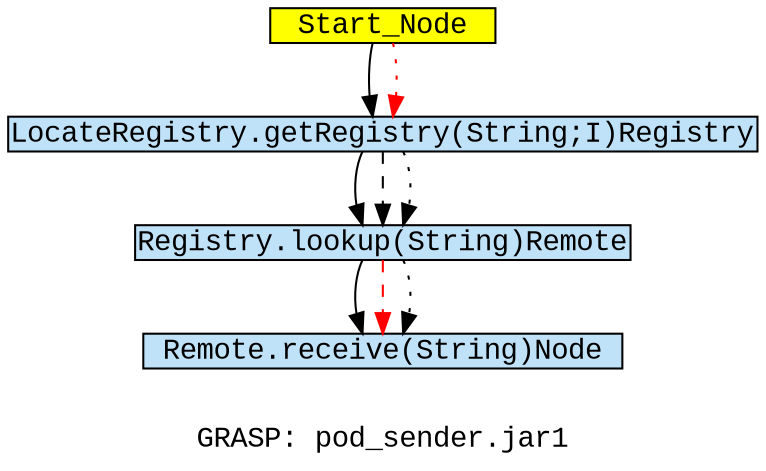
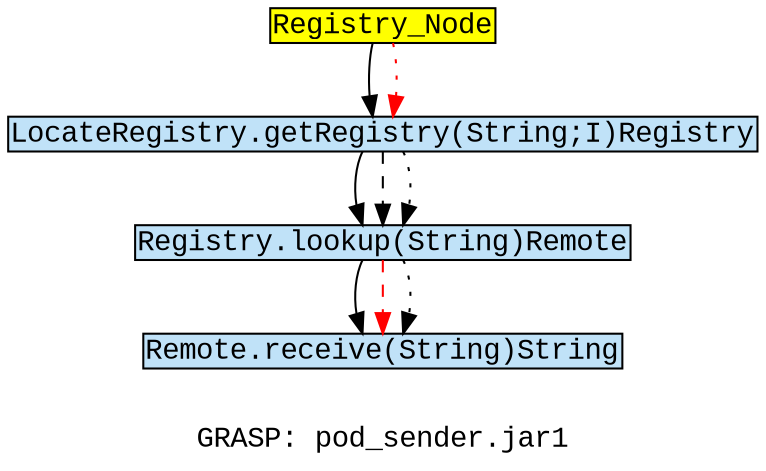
(383, 26) -> (383, 26)
(383, 351) -> (383, 351)
